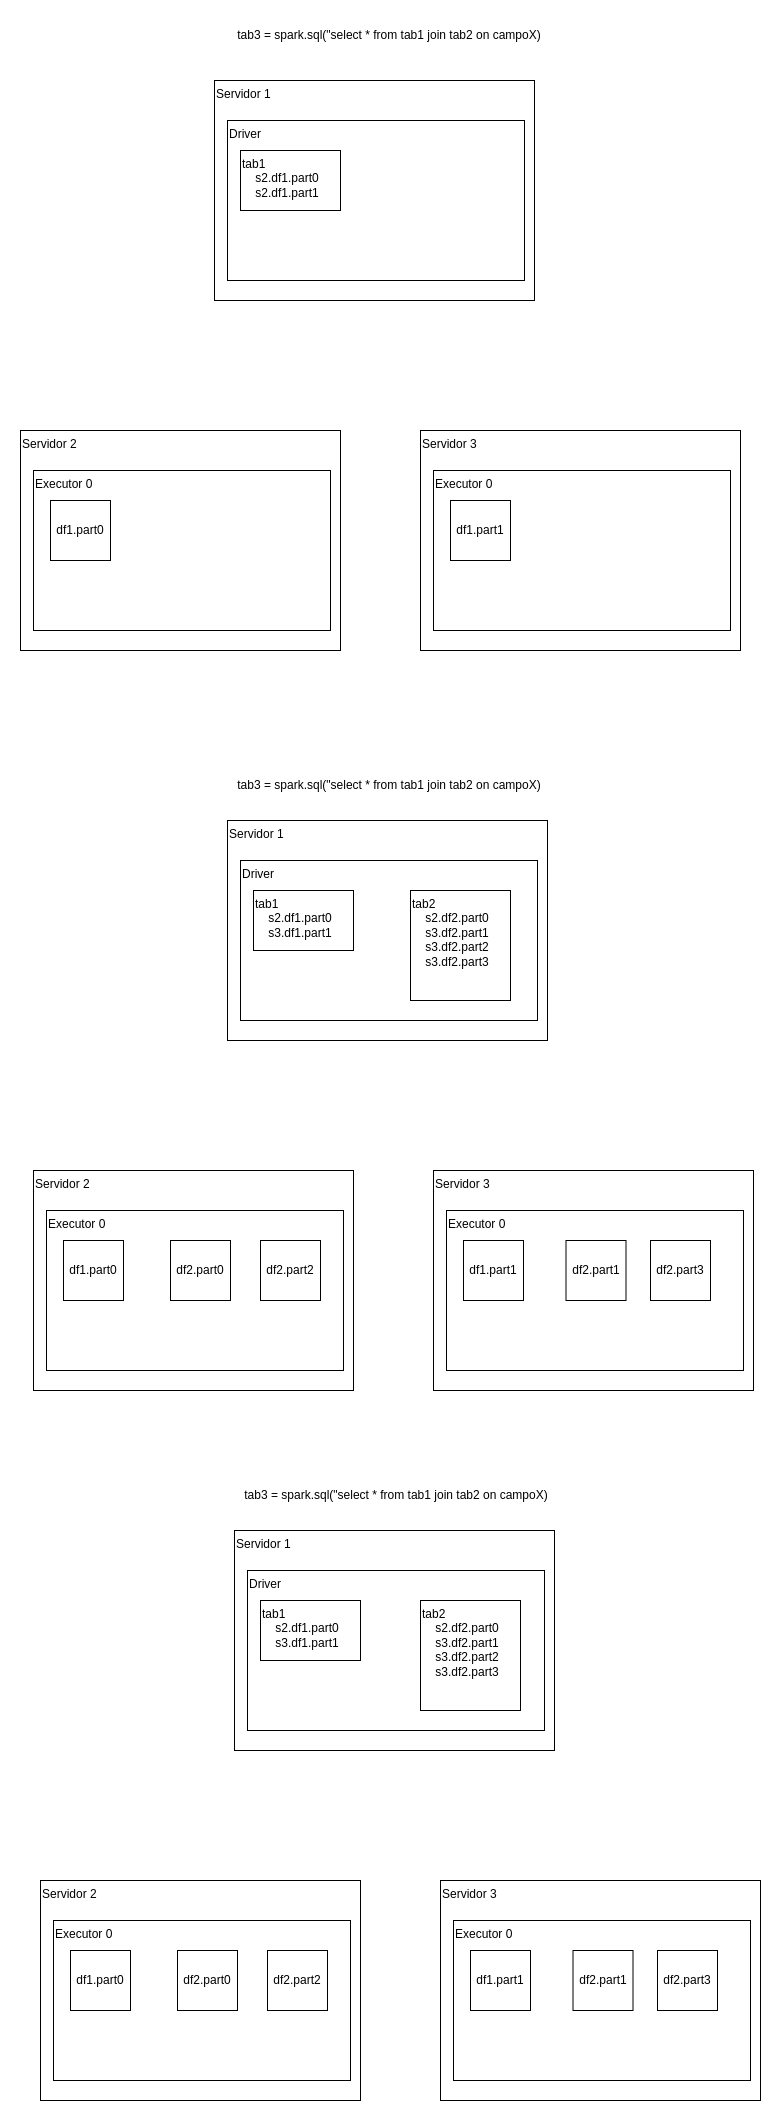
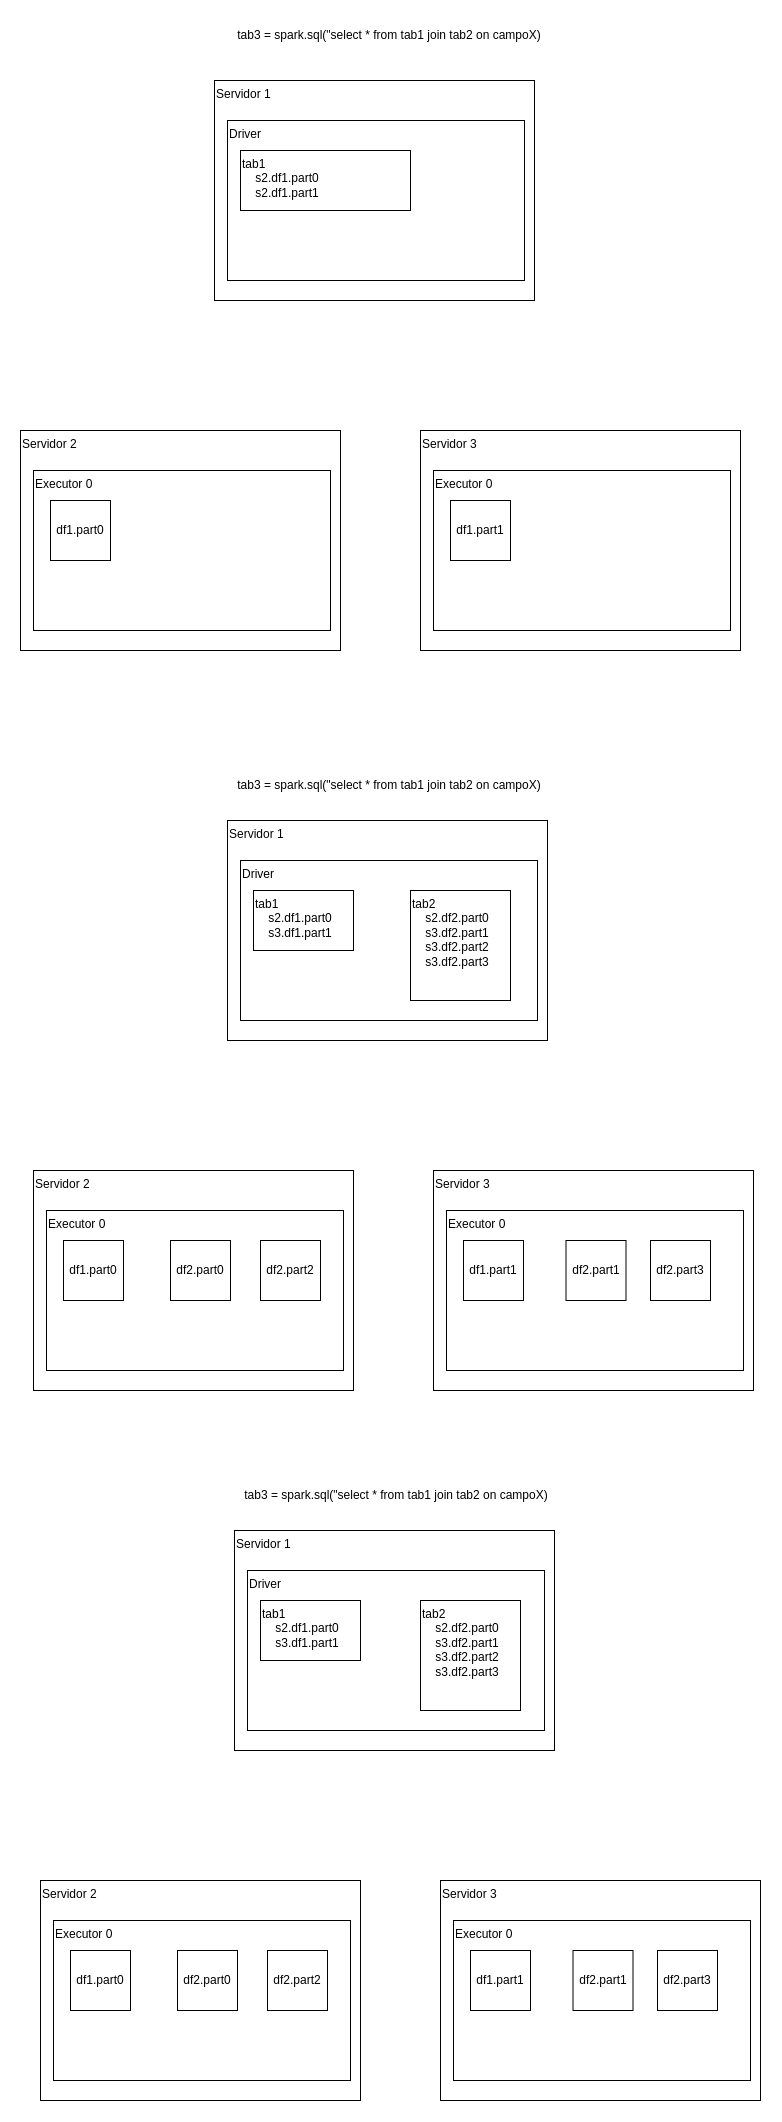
(291, 181) -> (326, 181)
